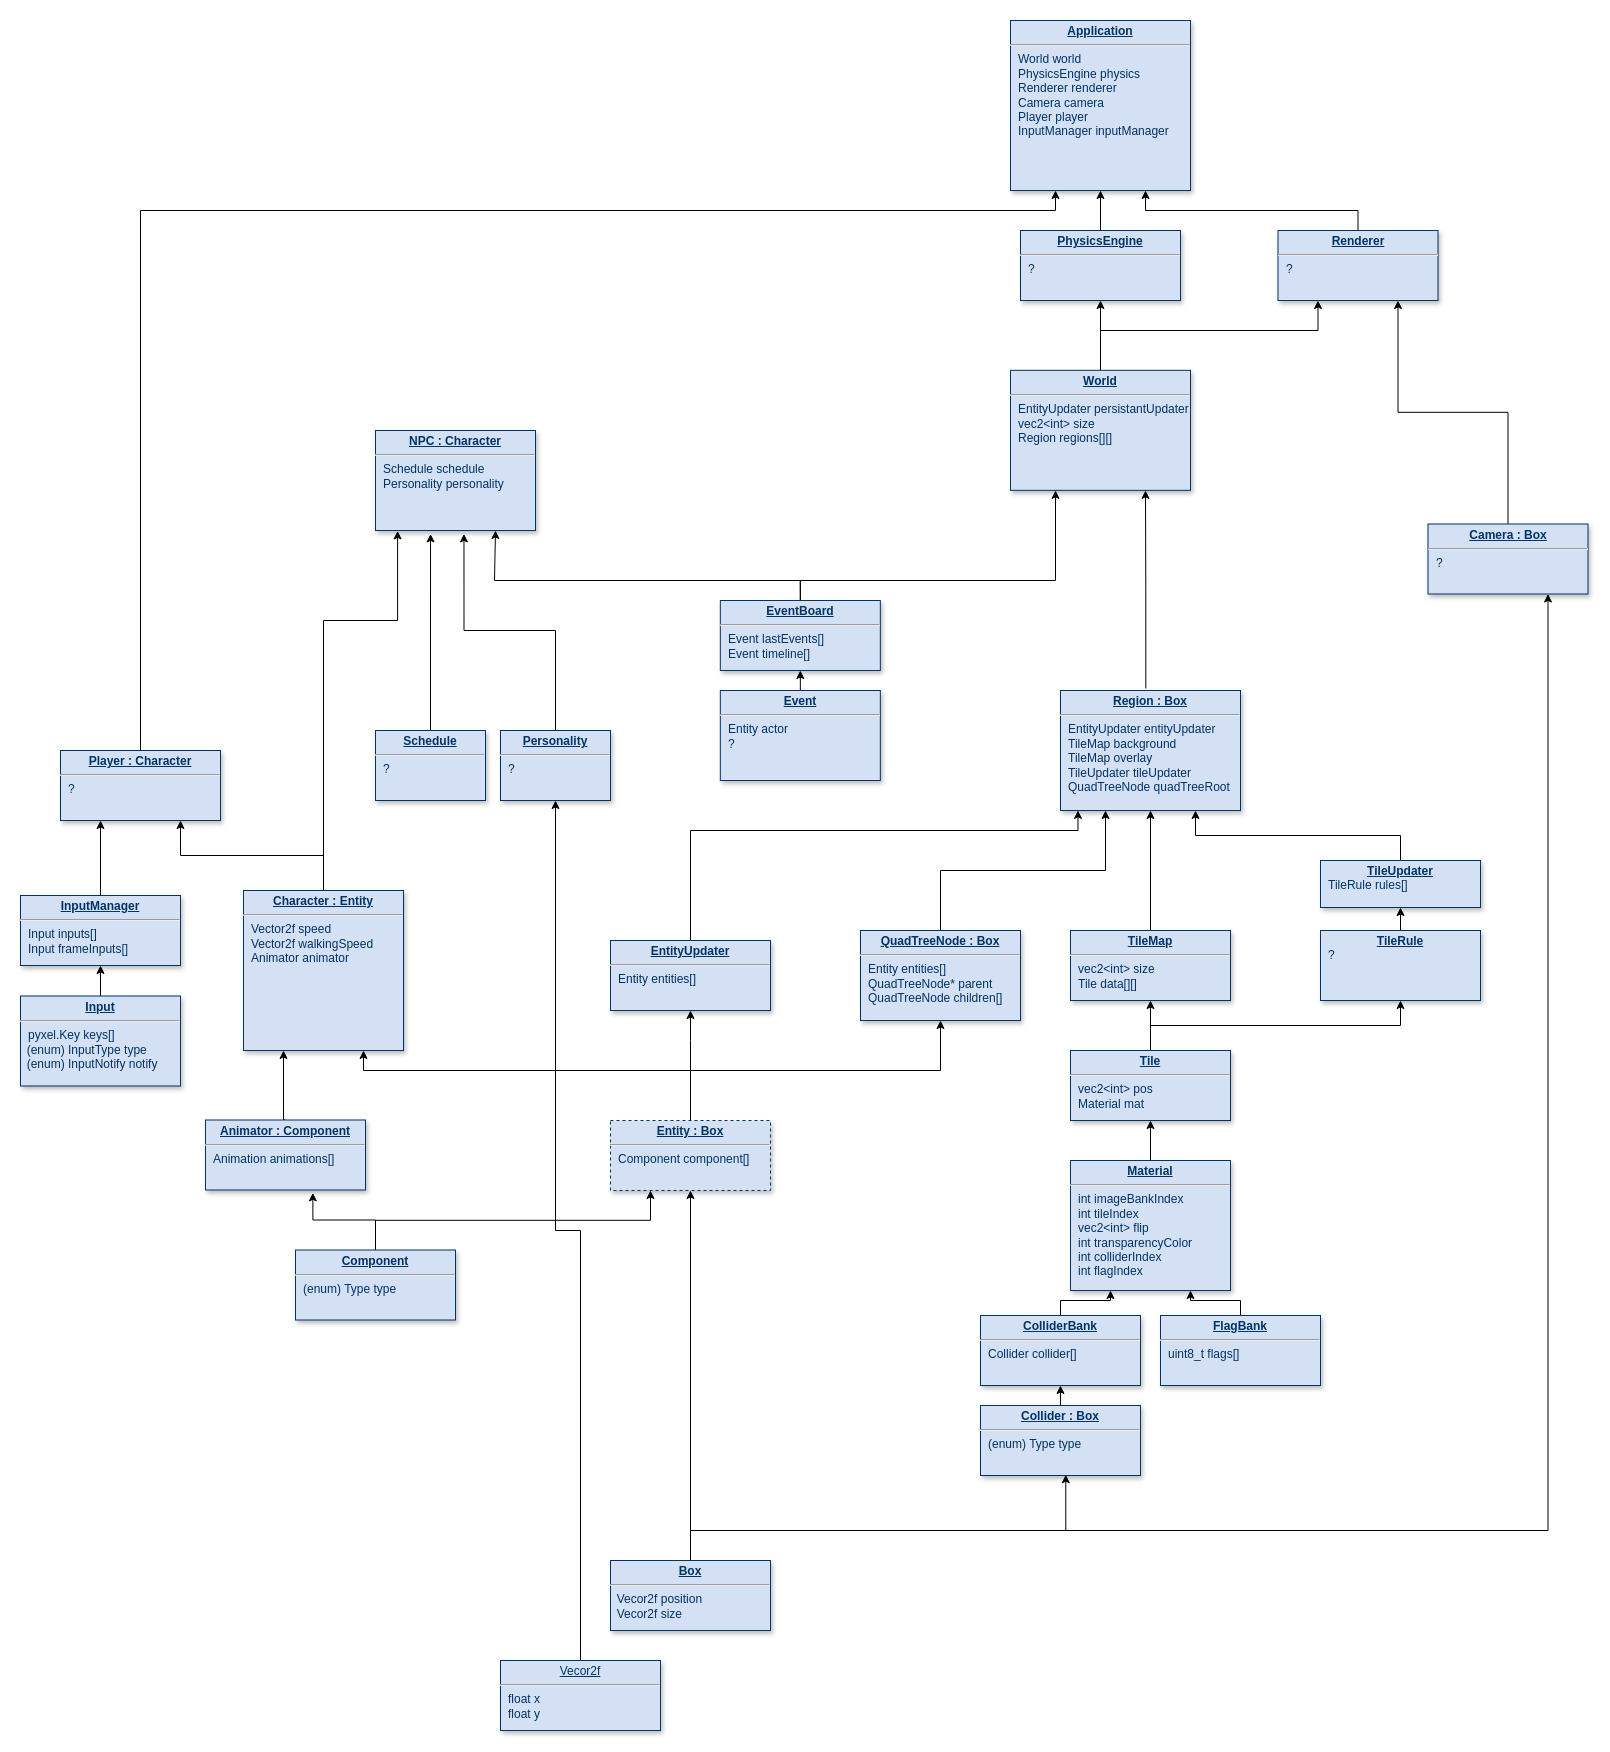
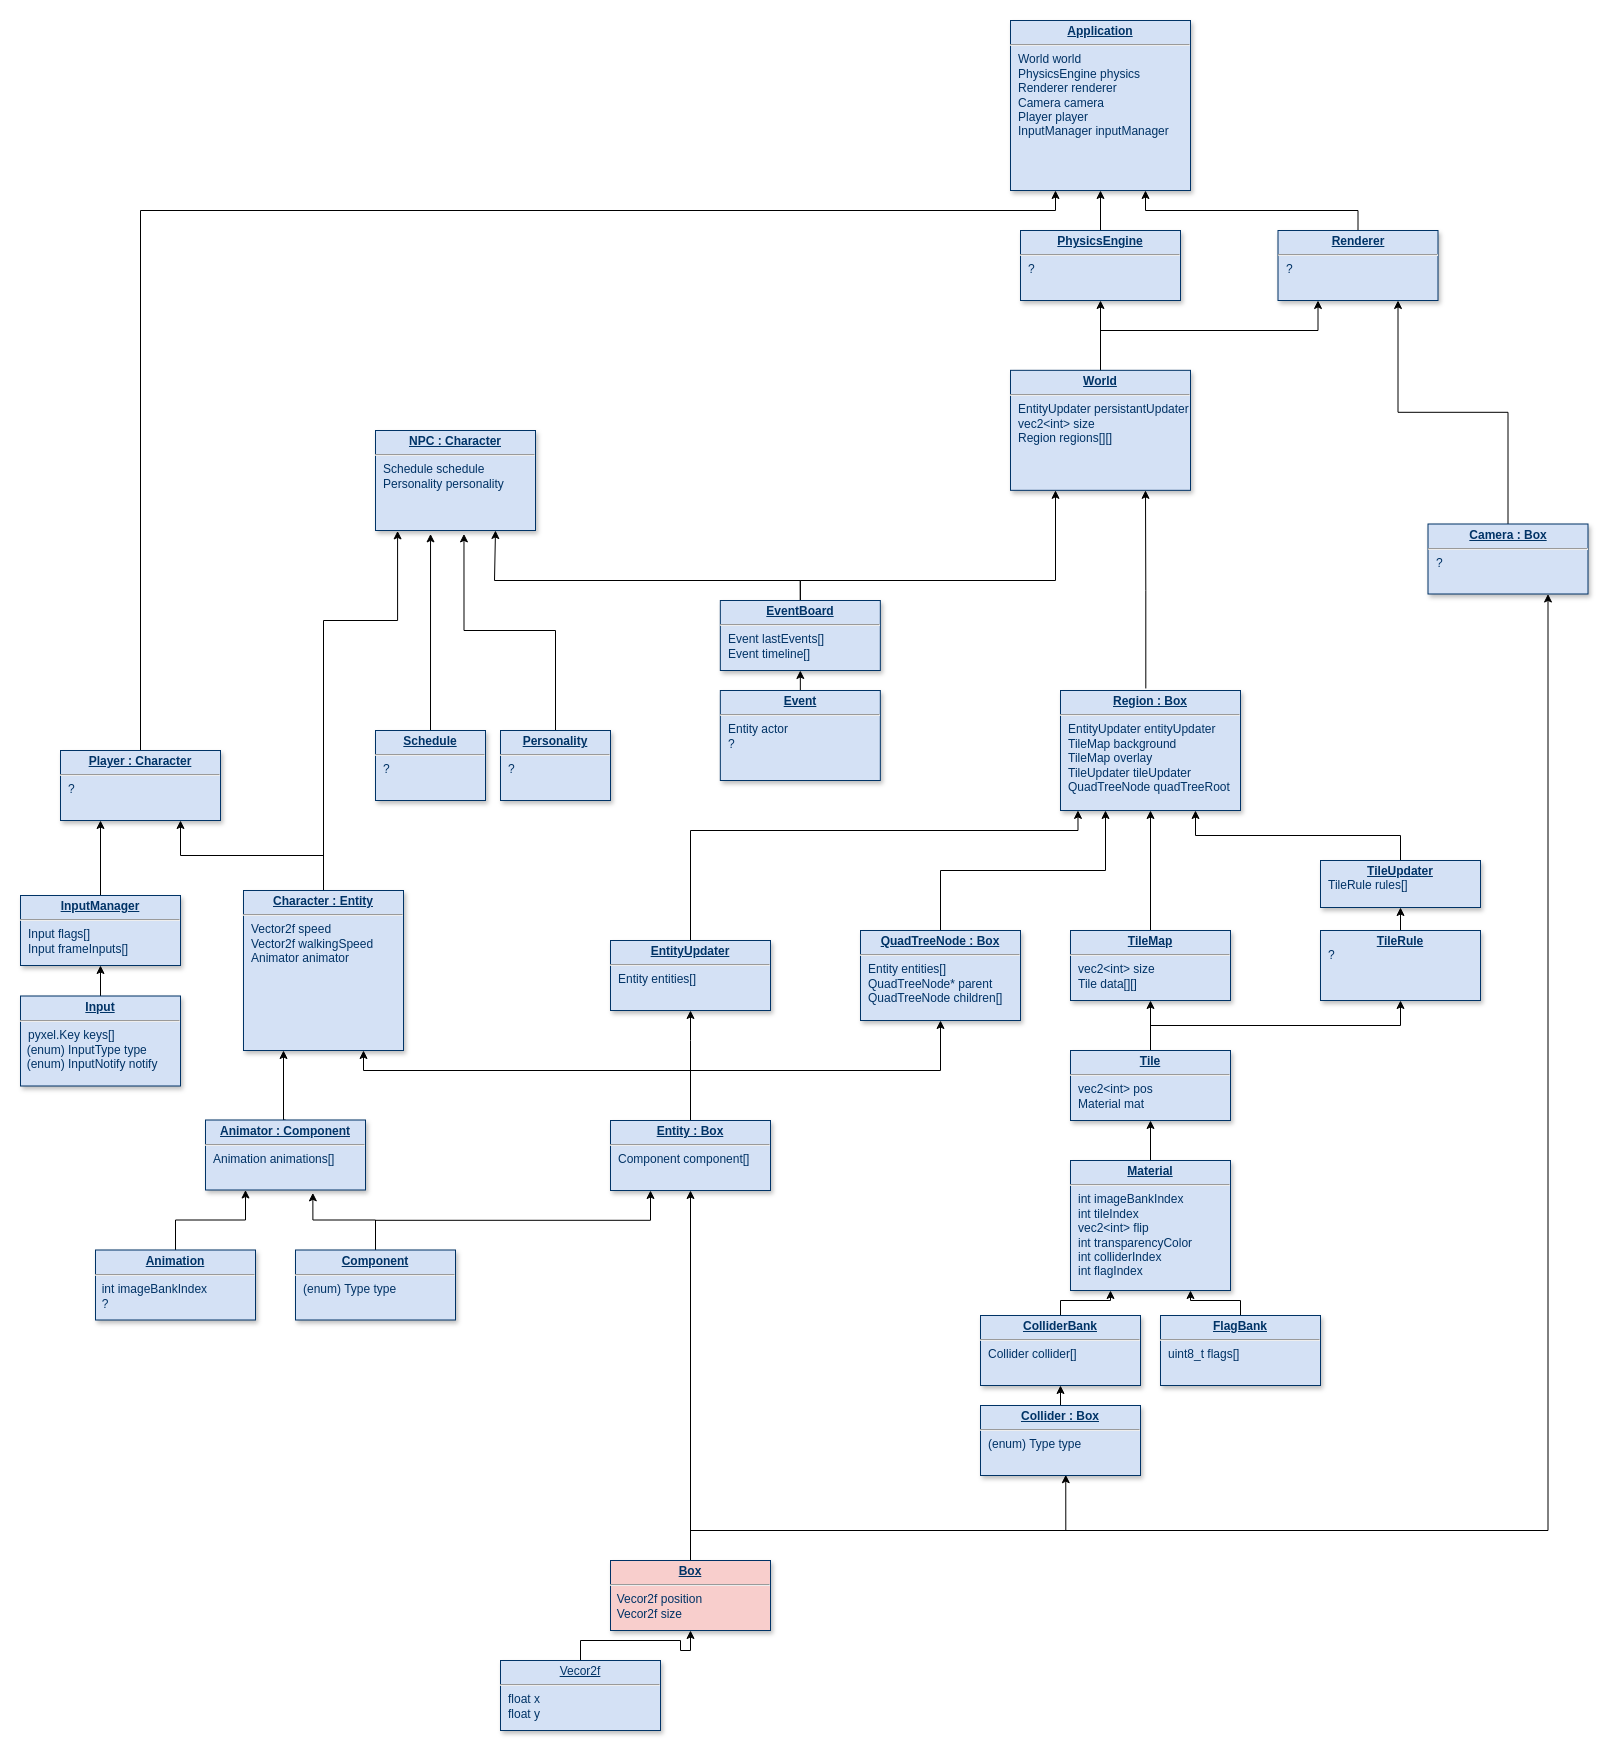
(83, 917) -> (83, 917)
(691, 1156) -> (691, 1156)
none -> (207, 1220)
(563, 1231) -> (646, 1641)
none -> (176, 1285)
(691, 1596) -> (691, 1596)
